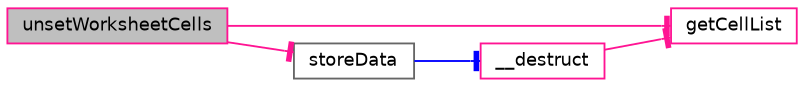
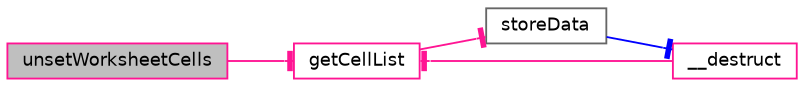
(256, 47) -> (448, 44)
